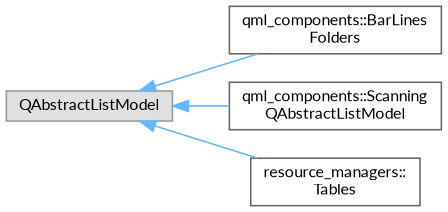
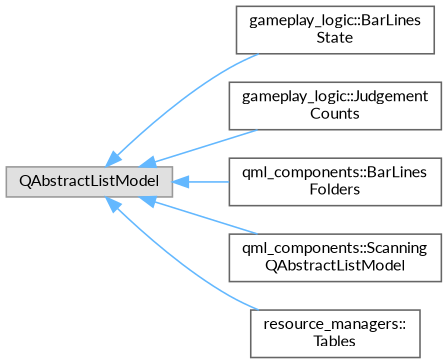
none -> (335, 30)
none -> (335, 106)
